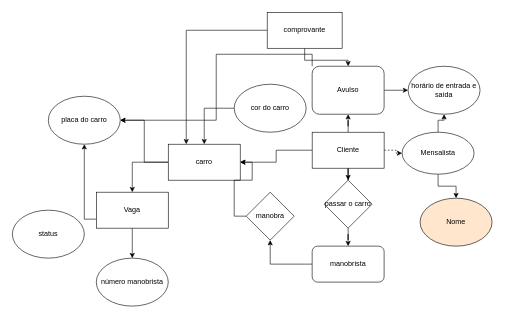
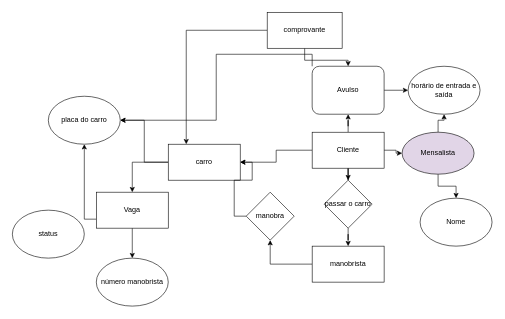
(204, 108) -> none
(270, 108) -> none
(392, 150) -> (392, 150)
(438, 153) -> (438, 153)
(456, 222) -> (456, 222)
(348, 264) -> (348, 264)
